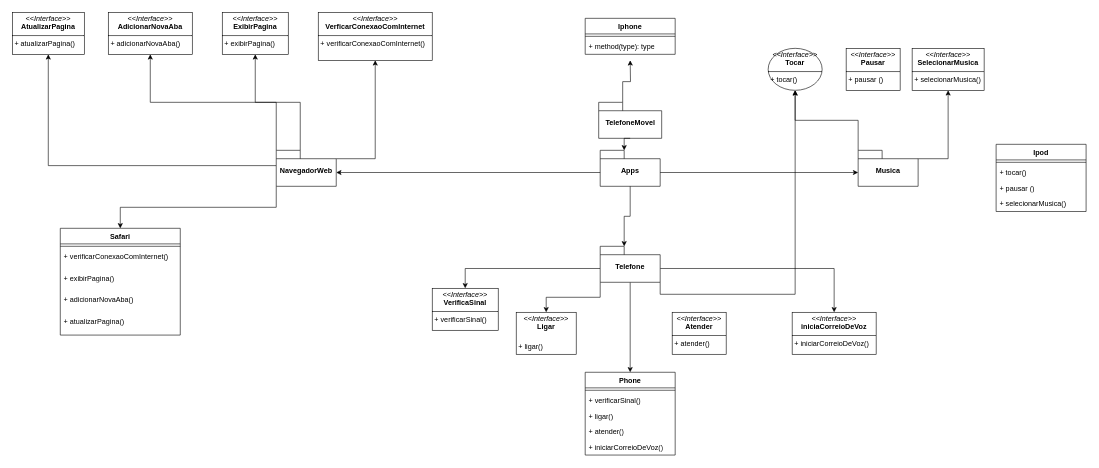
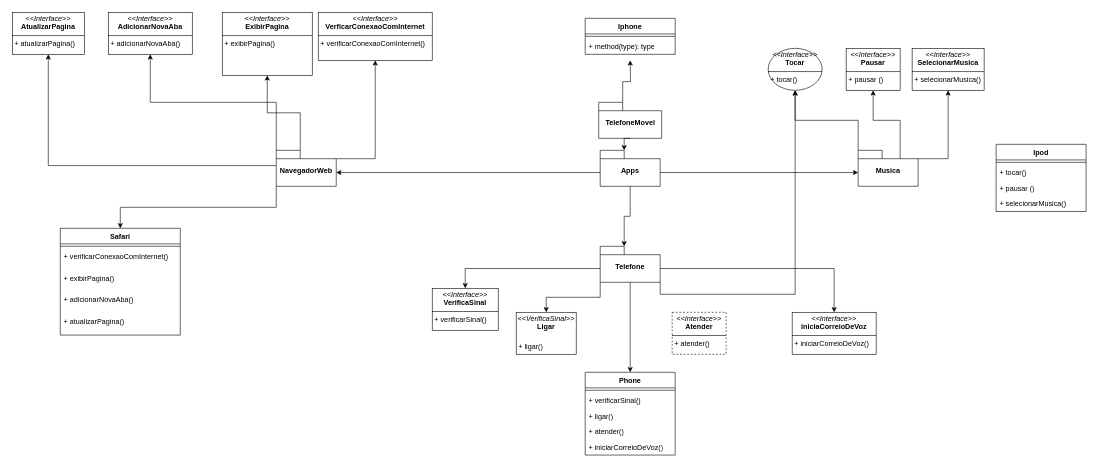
(255, 33) -> (267, 44)
none -> (900, 120)
(543, 325) -> (547, 325)
(699, 333) -> (699, 333)
